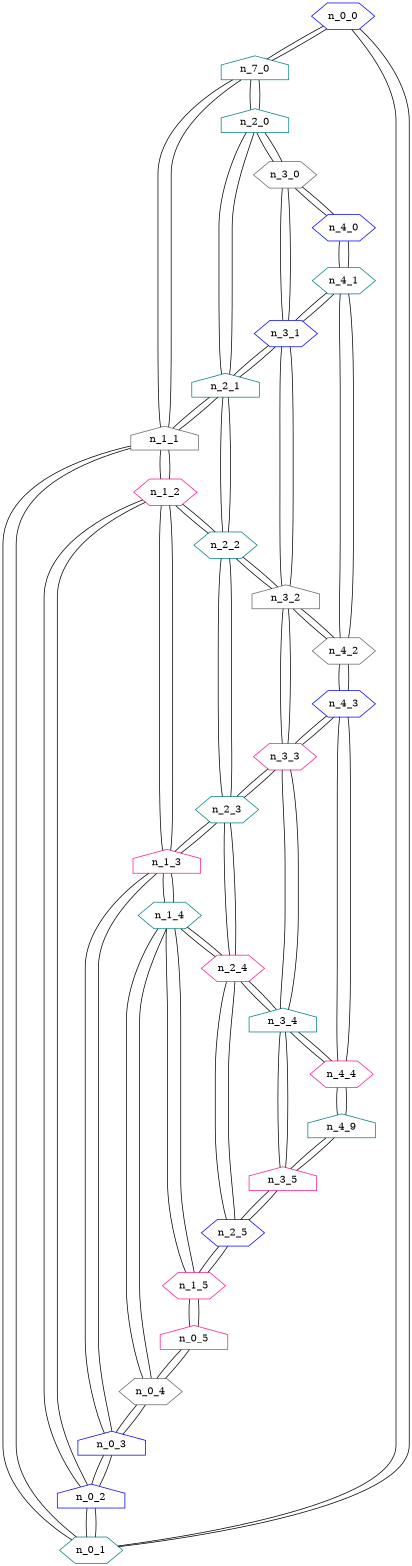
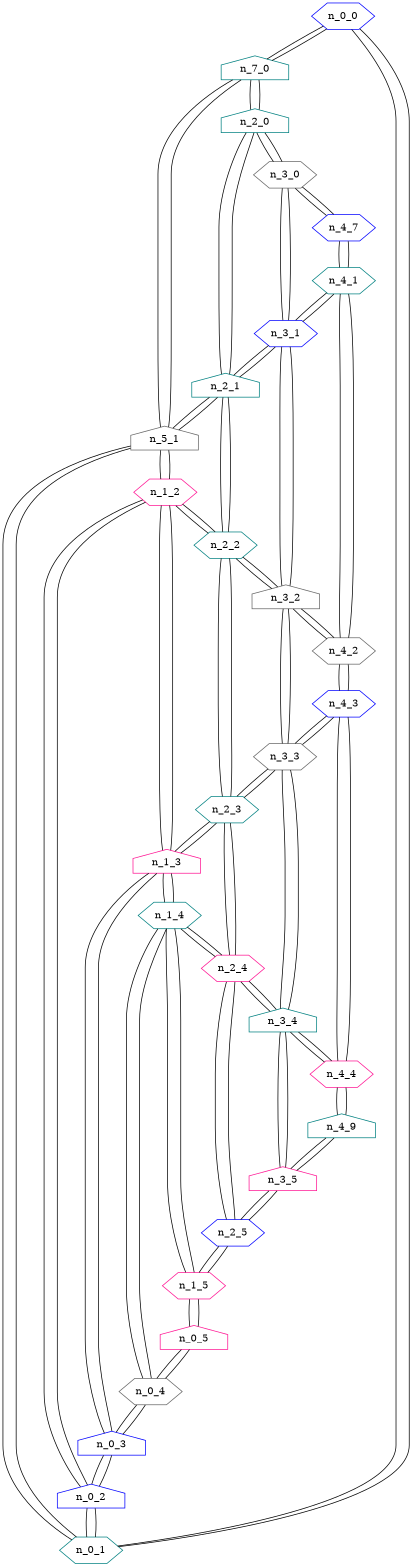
(344, 228) -> (344, 228)
(165, 439) -> (165, 439)
(285, 757) -> (285, 757)
